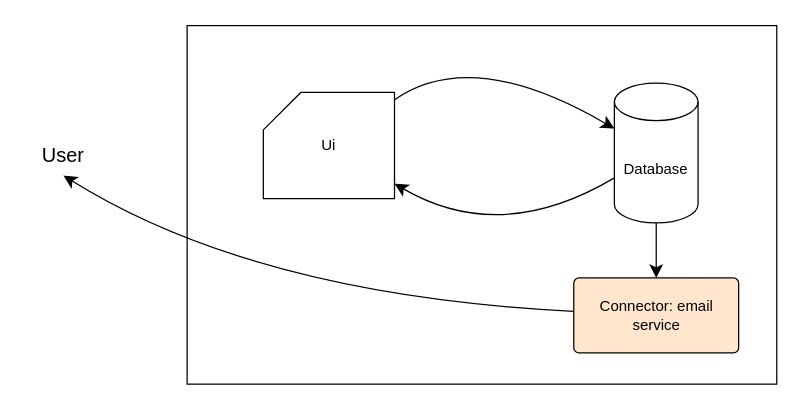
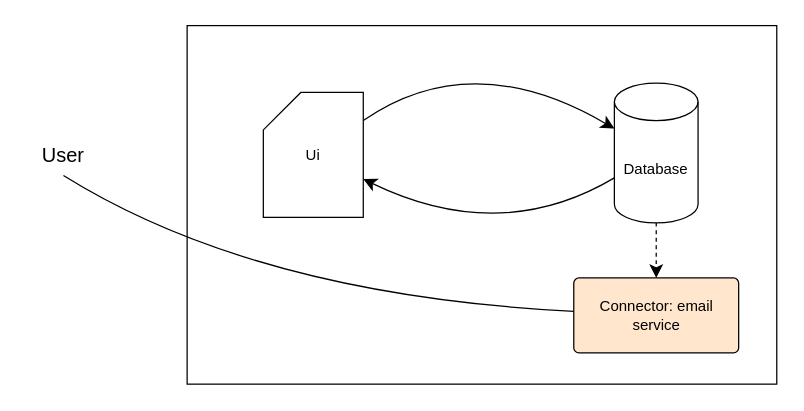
(329, 146) -> (313, 155)
(72, 181) -> (68, 179)
(656, 246) -> (656, 246)
